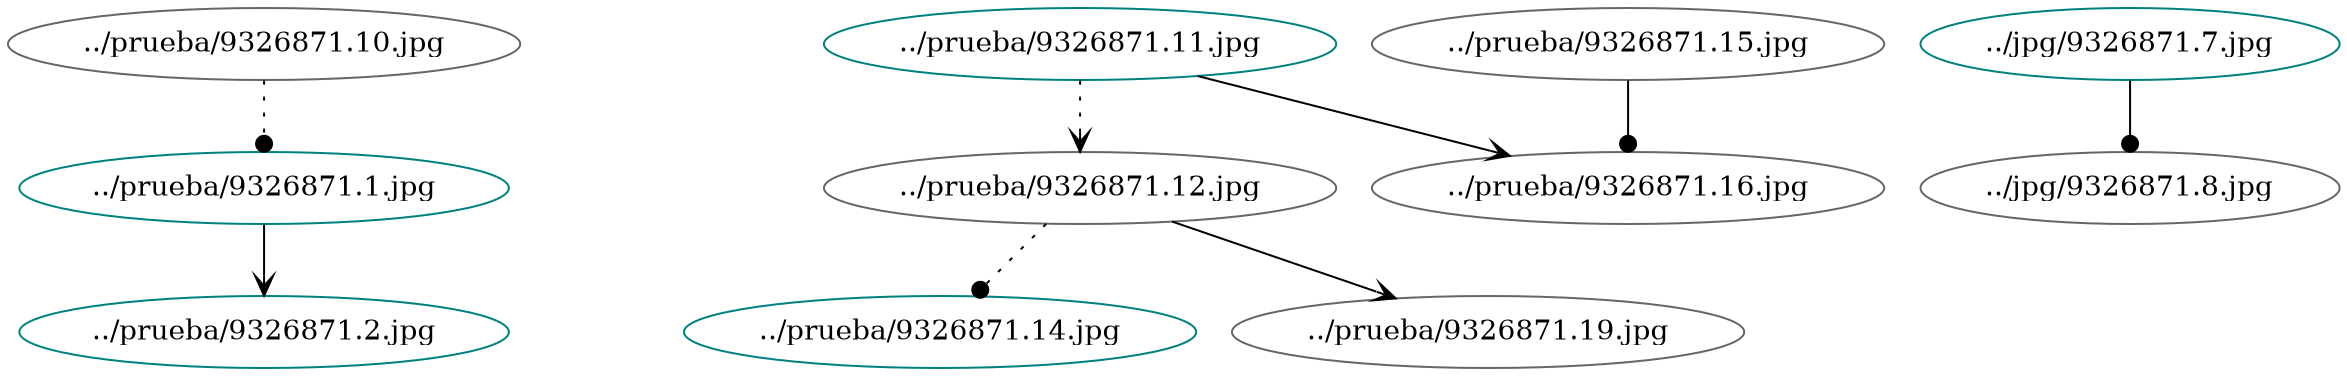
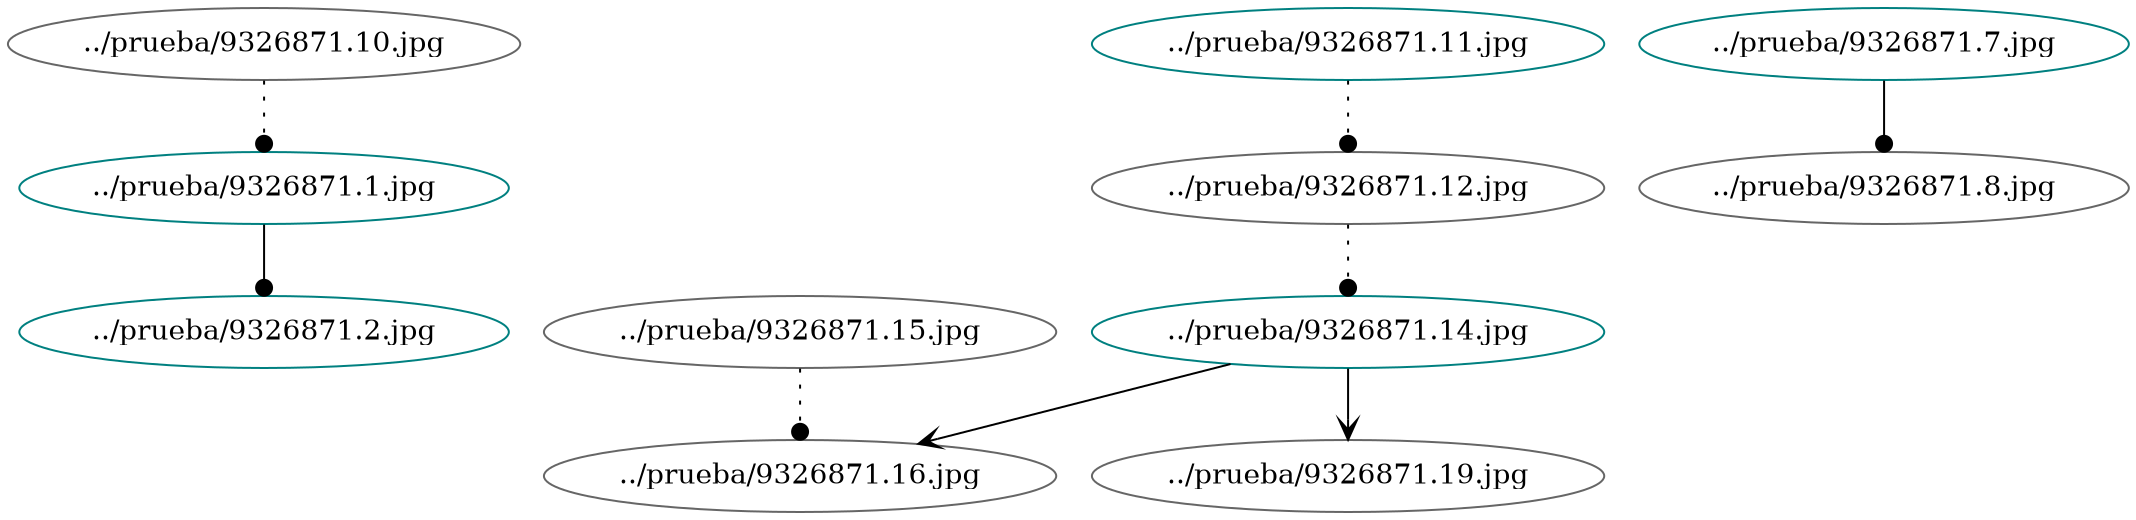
(2130, 44) -> (1884, 44)
(1080, 106) -> (1348, 108)
(1628, 108) -> (800, 396)
(1344, 113) -> (1084, 401)
(2130, 188) -> (1884, 188)
(264, 250) -> (264, 252)
(1274, 257) -> (1348, 394)
